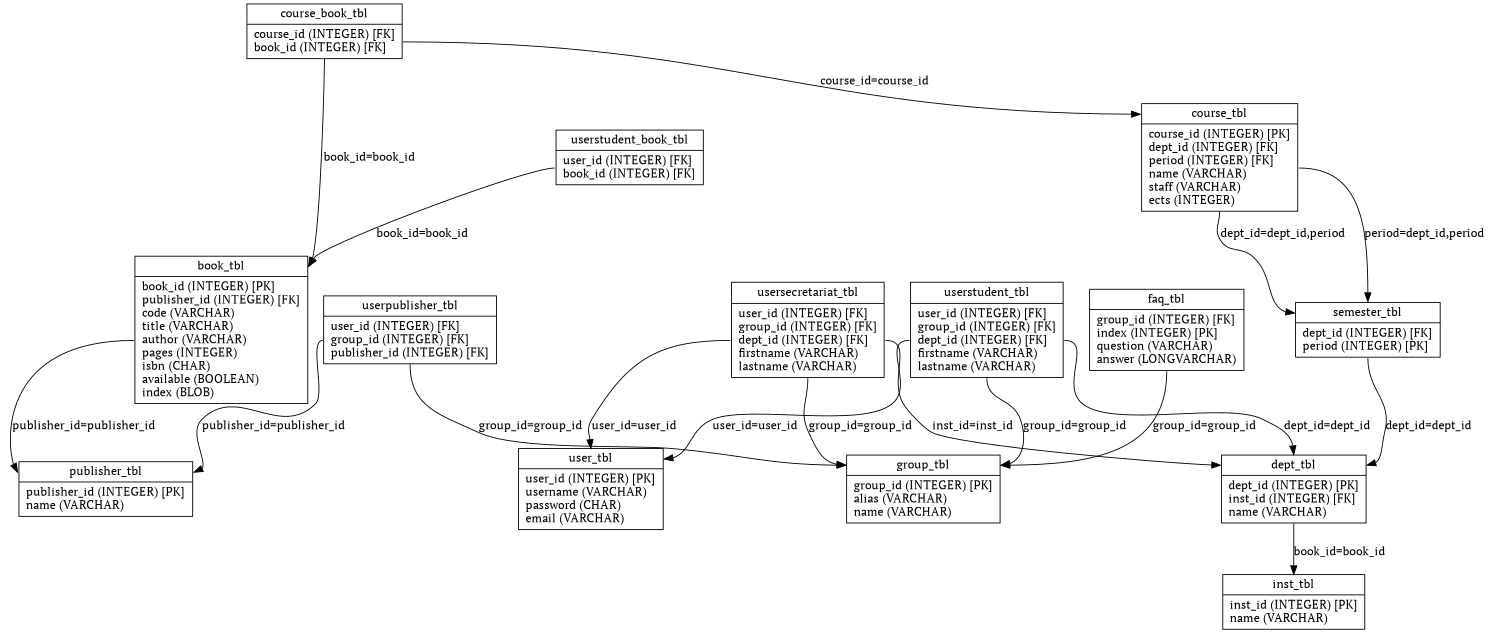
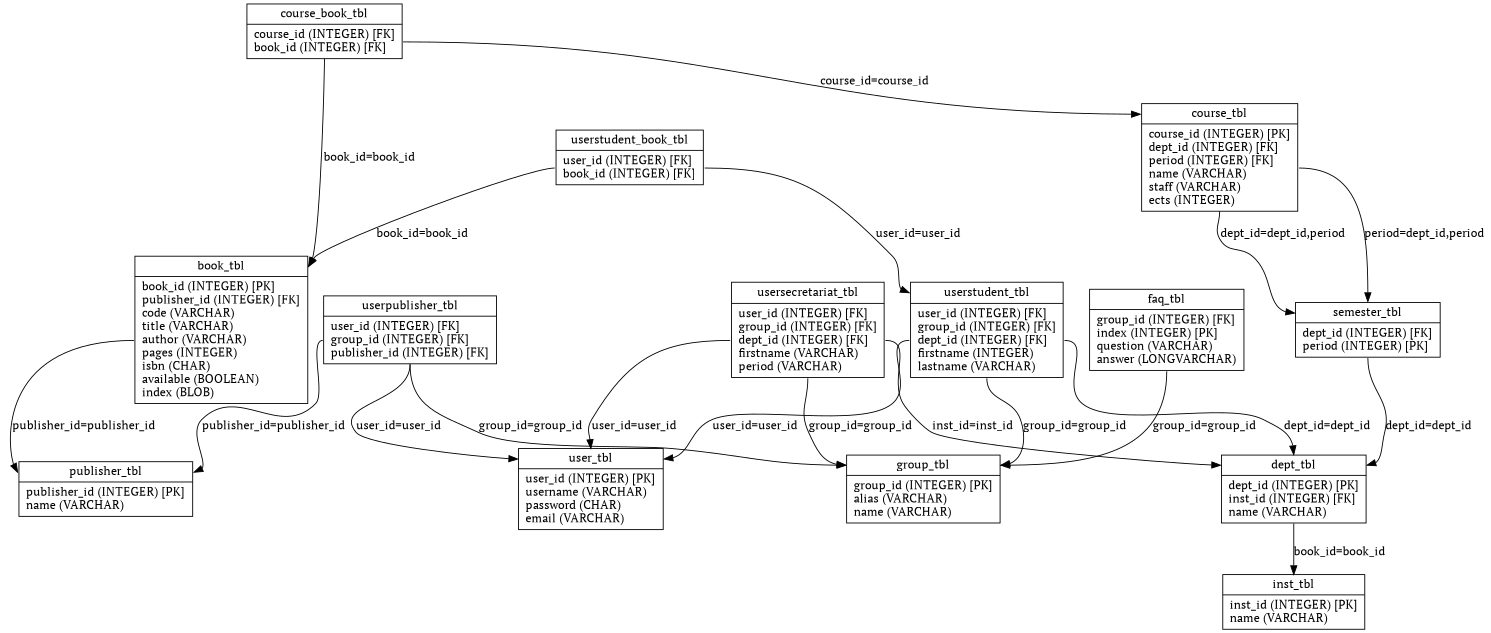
none -> (825, 197)
(978, 353) -> (976, 353)
(798, 366) -> (791, 366)
none -> (383, 442)
